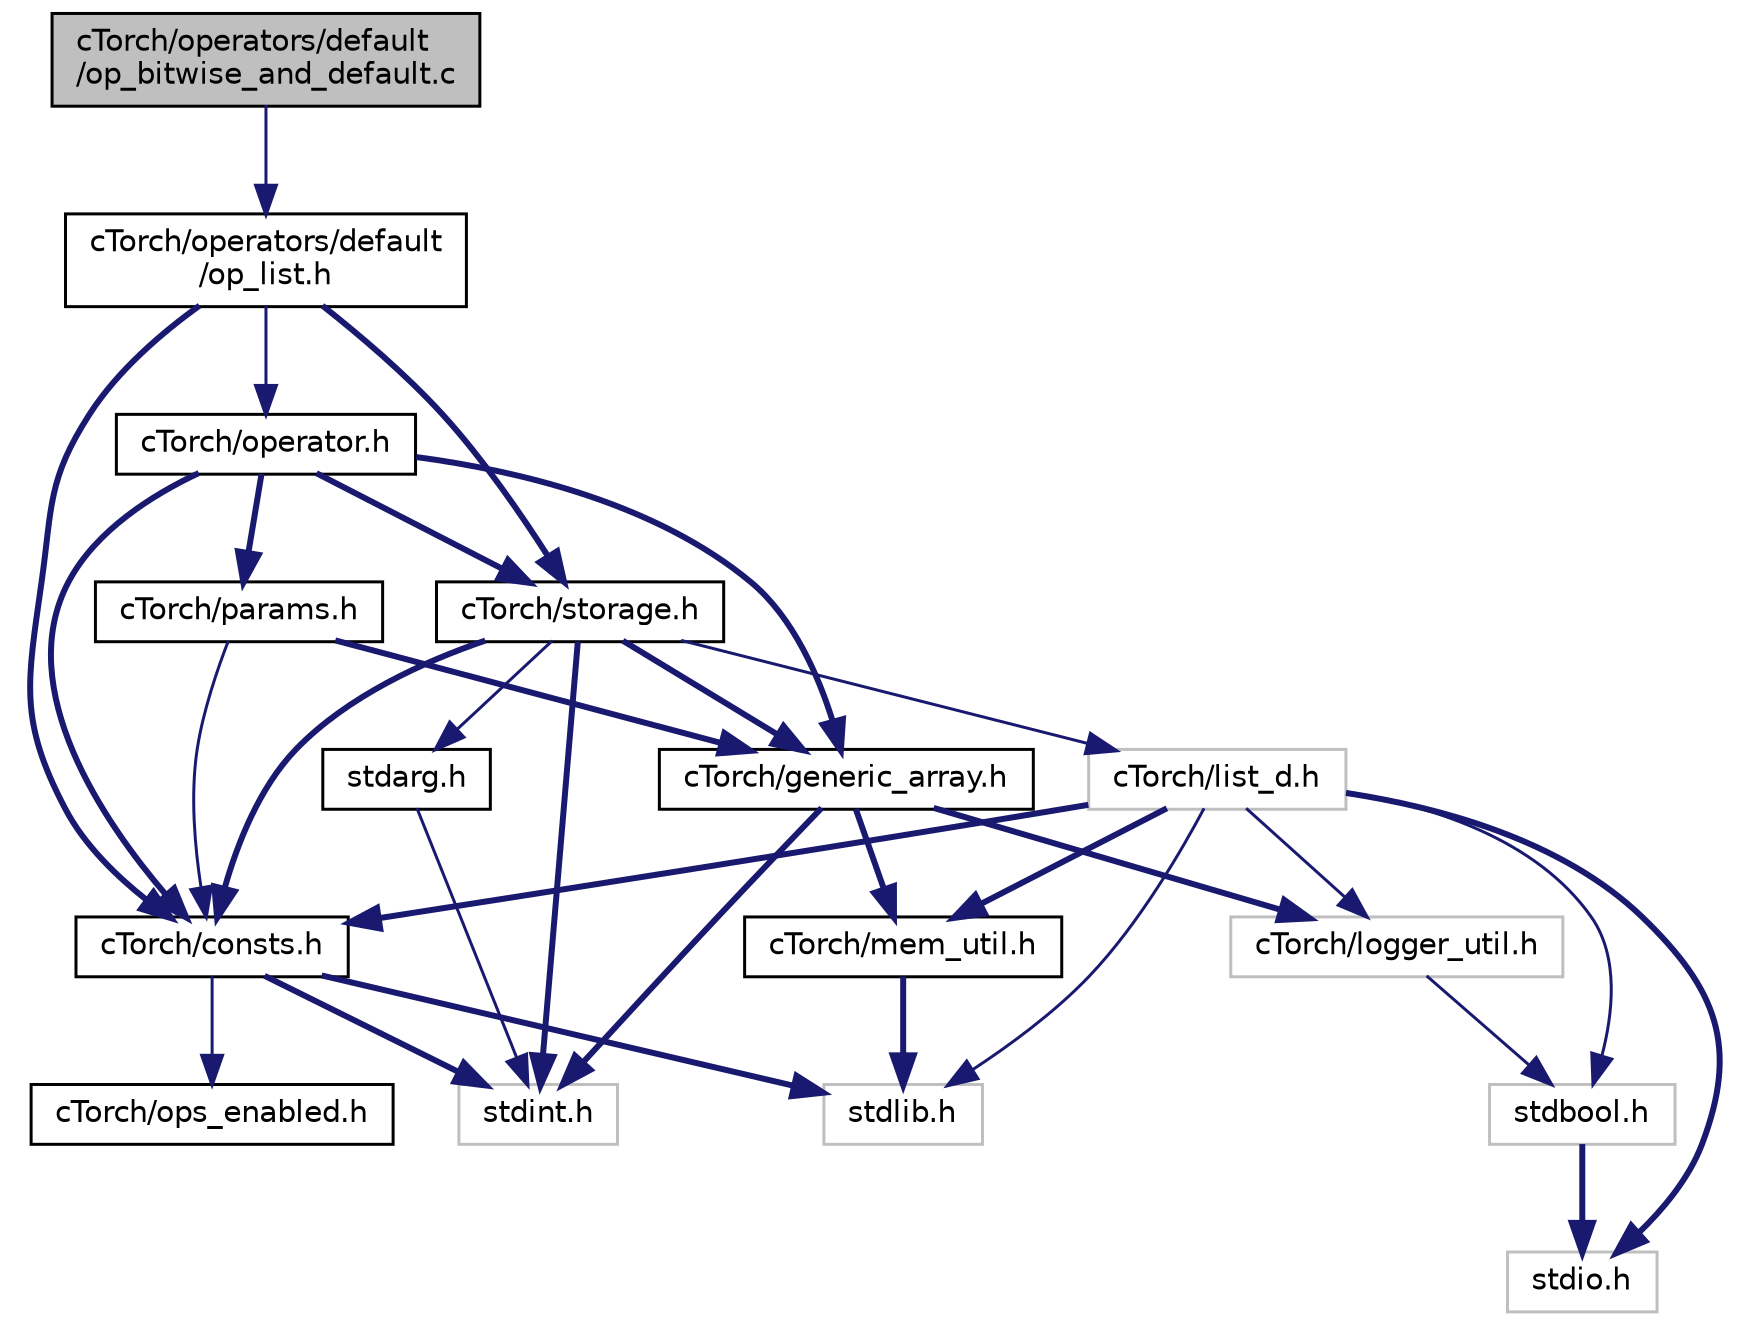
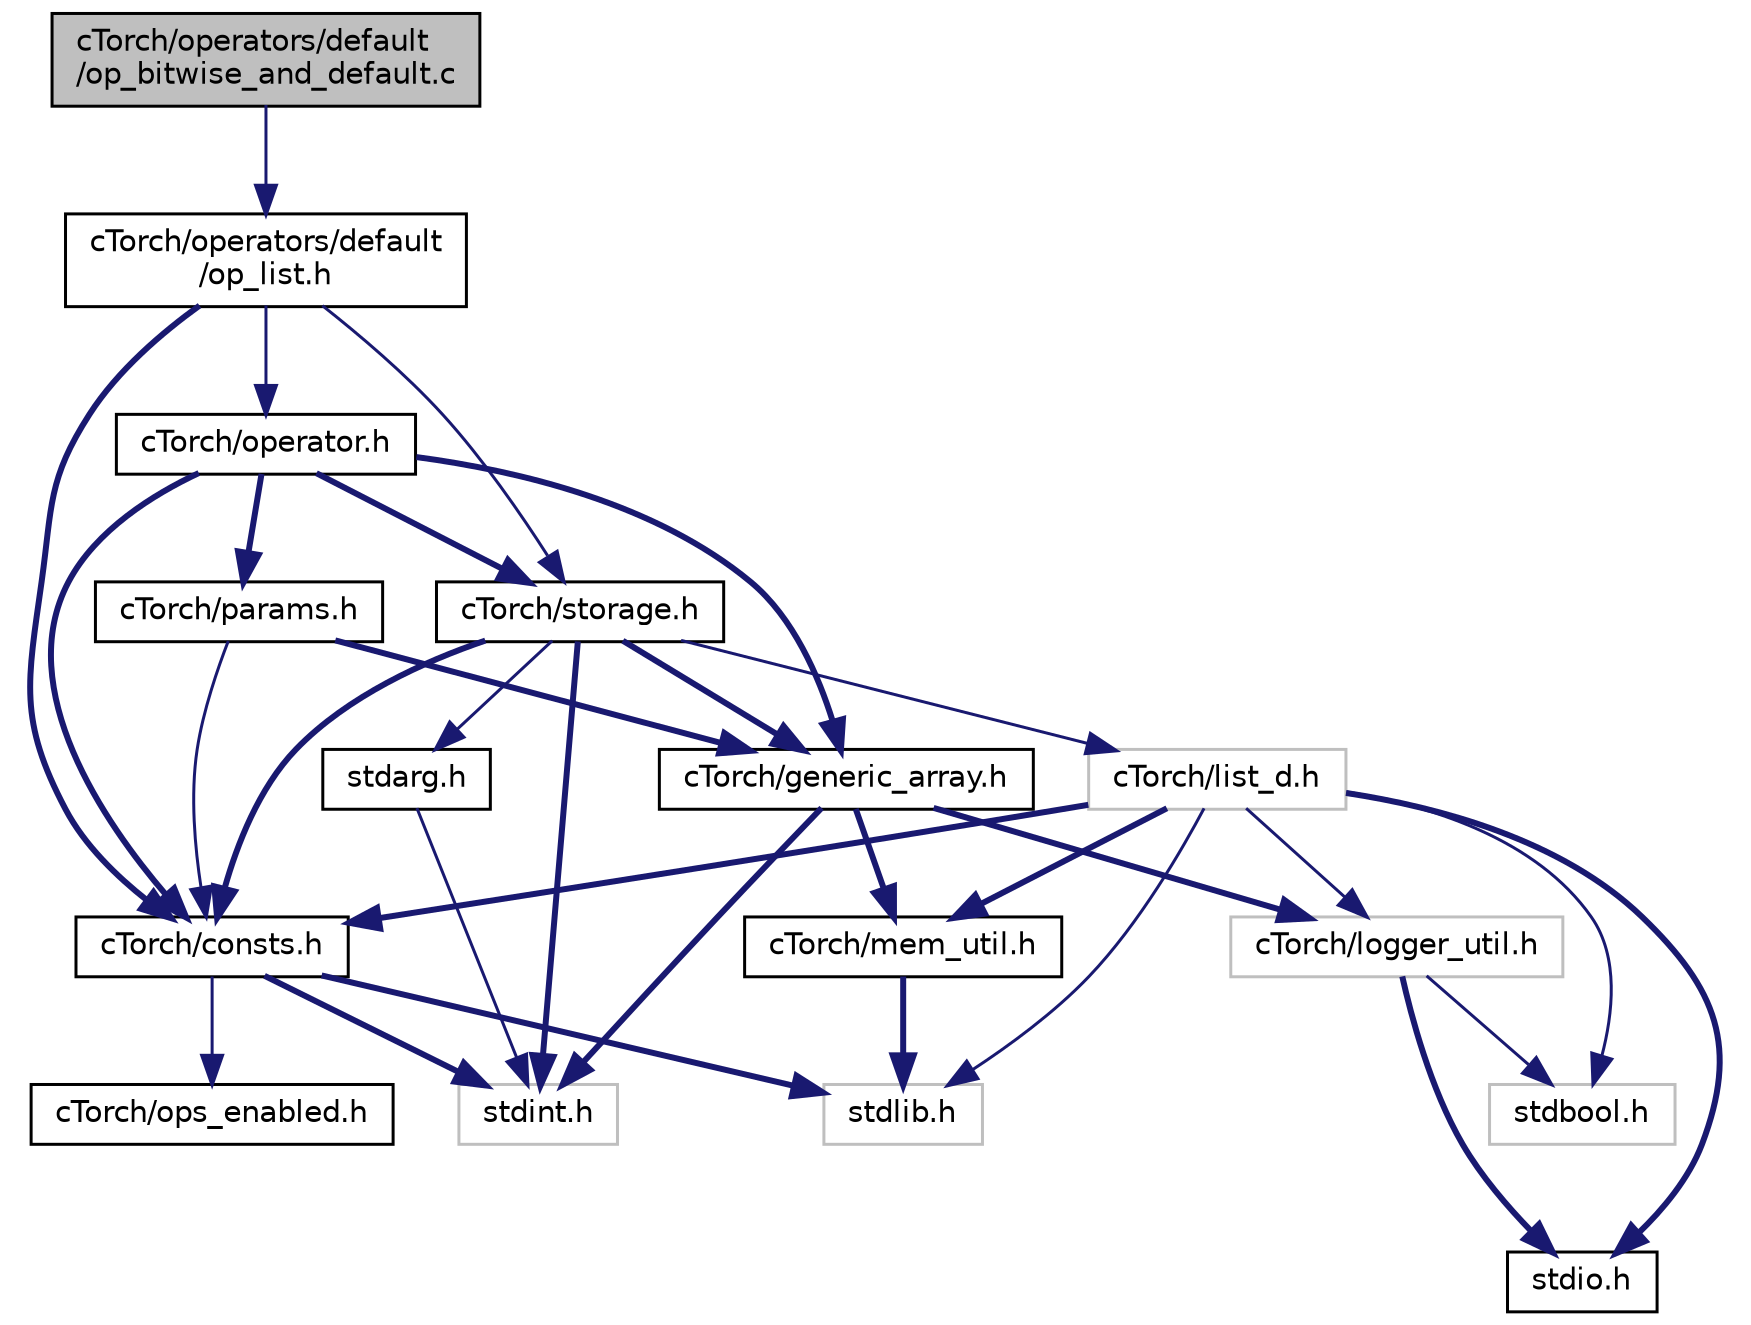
(447, 420) -> (447, 420)
(1582, 1183) -> (1447, 1114)
(1582, 1282) -> (1582, 1282)
